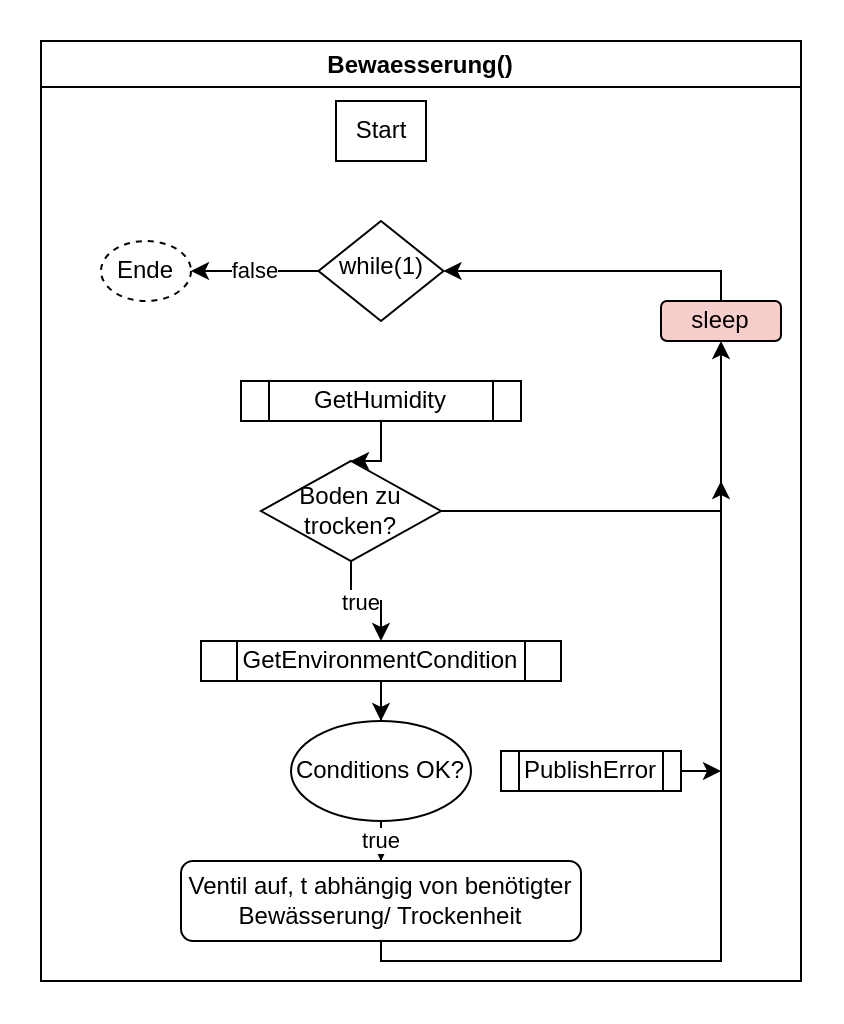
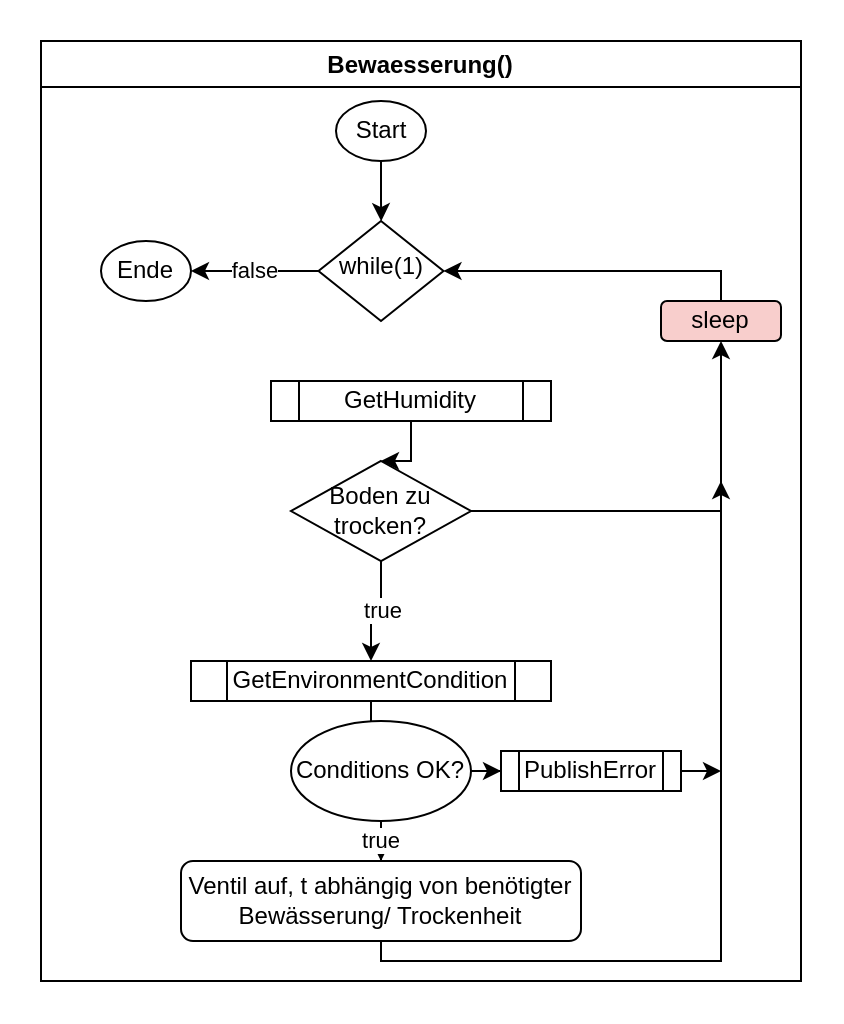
(381, 131) -> (381, 131)
none -> (381, 184)
(146, 271) -> (146, 271)
(381, 401) -> (411, 401)
(351, 511) -> (381, 511)
(381, 661) -> (371, 681)
none -> (486, 771)
